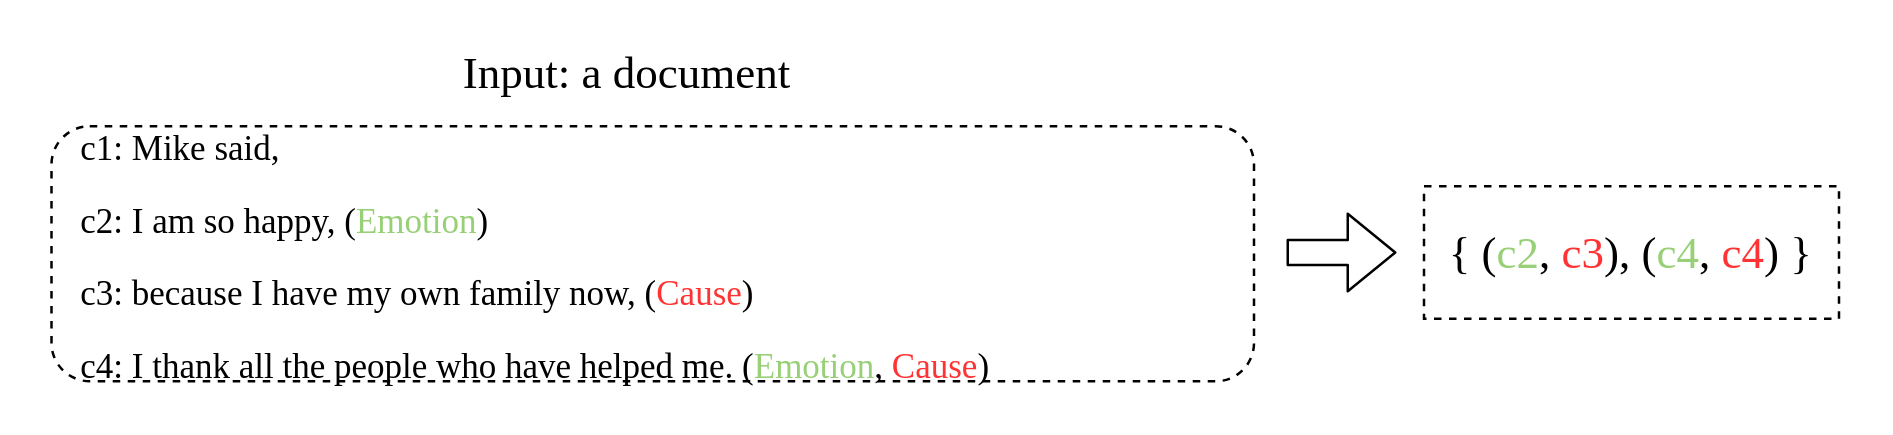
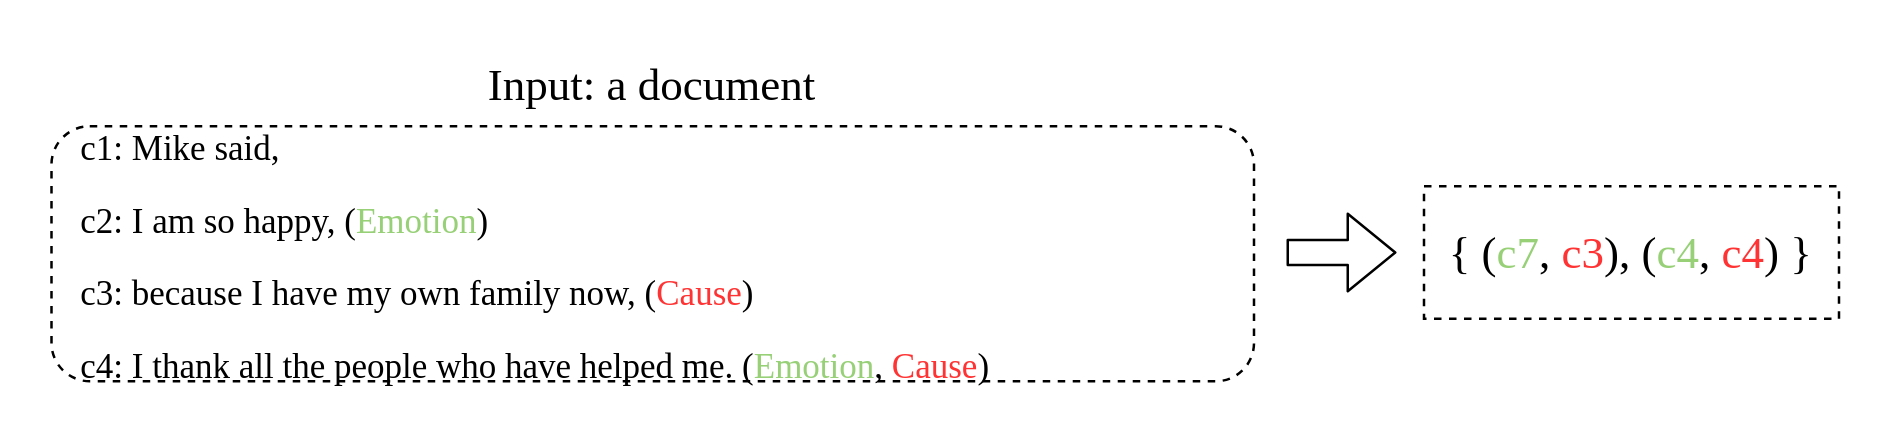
(628, 74) -> (653, 86)
(1631, 254) -> (1631, 254)
